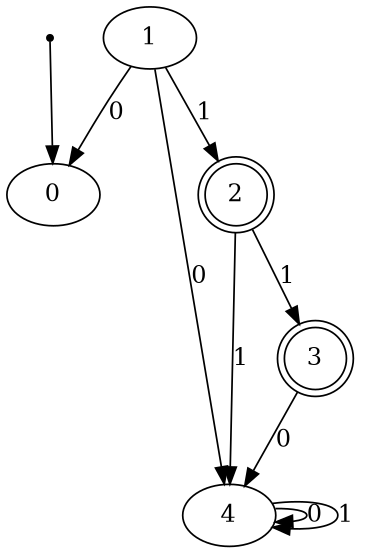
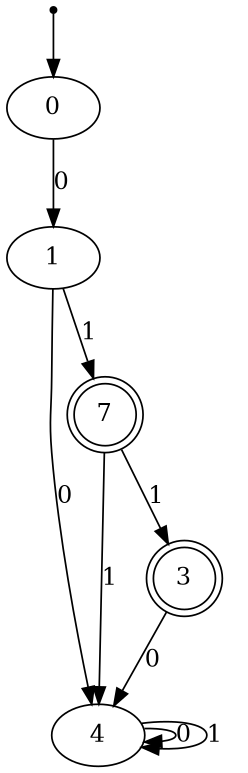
(104, 108) -> (53, 174)
(236, 195) -> (105, 415)
